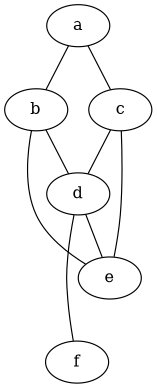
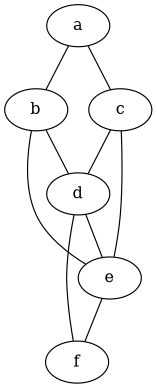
none -> (93, 320)
